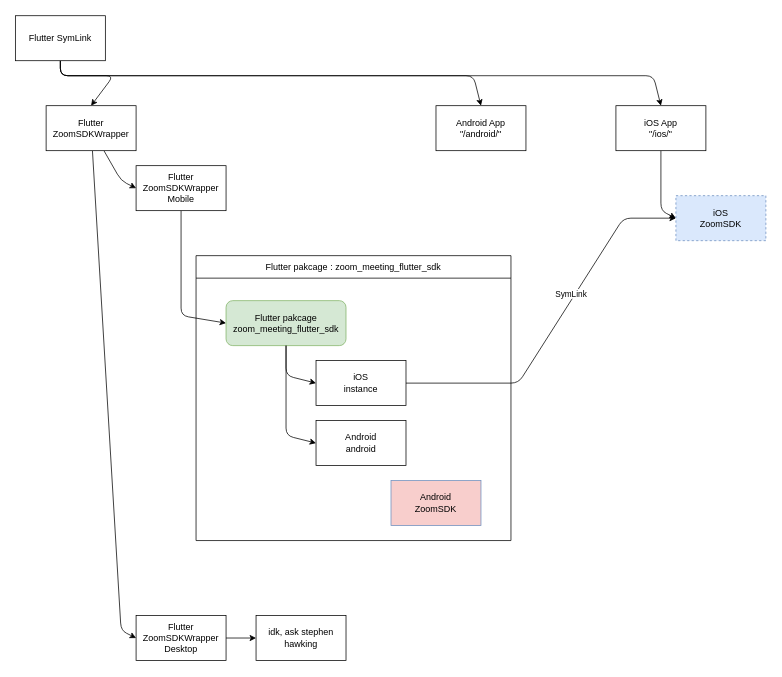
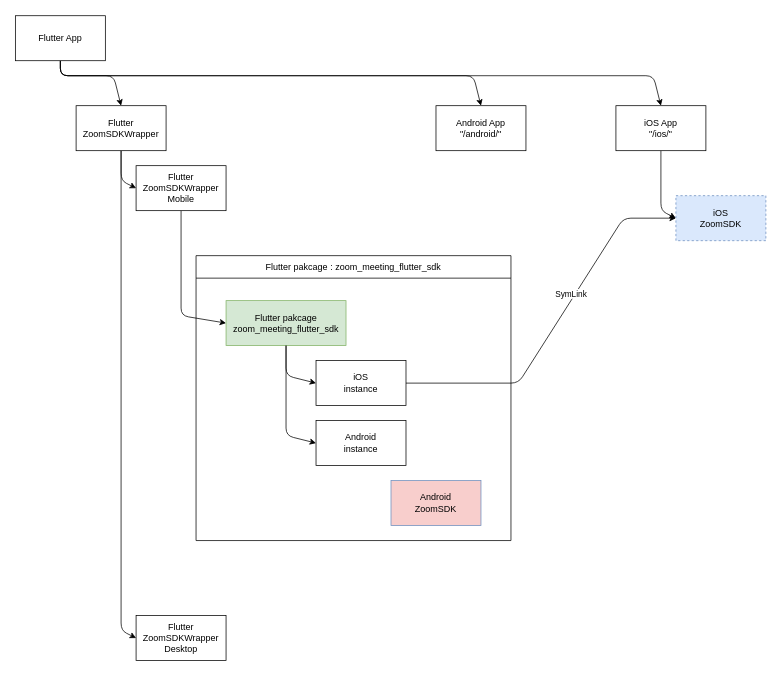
(60, 38) -> (60, 38)
(91, 128) -> (121, 128)
(286, 323) -> (286, 323)
(361, 443) -> (361, 443)
(249, 638) -> none
(301, 638) -> none
